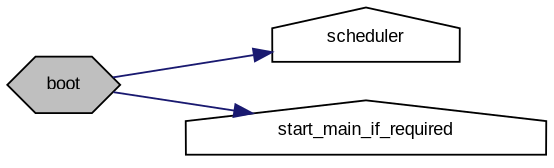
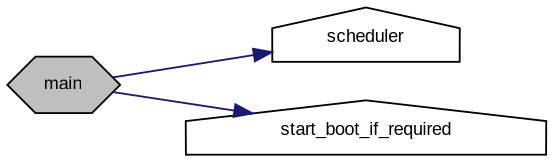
(64, 85) -> (64, 85)
(366, 130) -> (366, 130)
